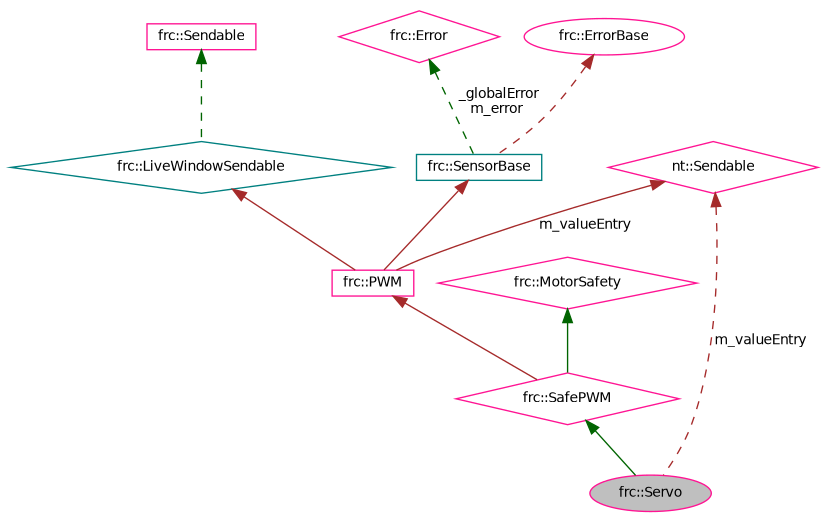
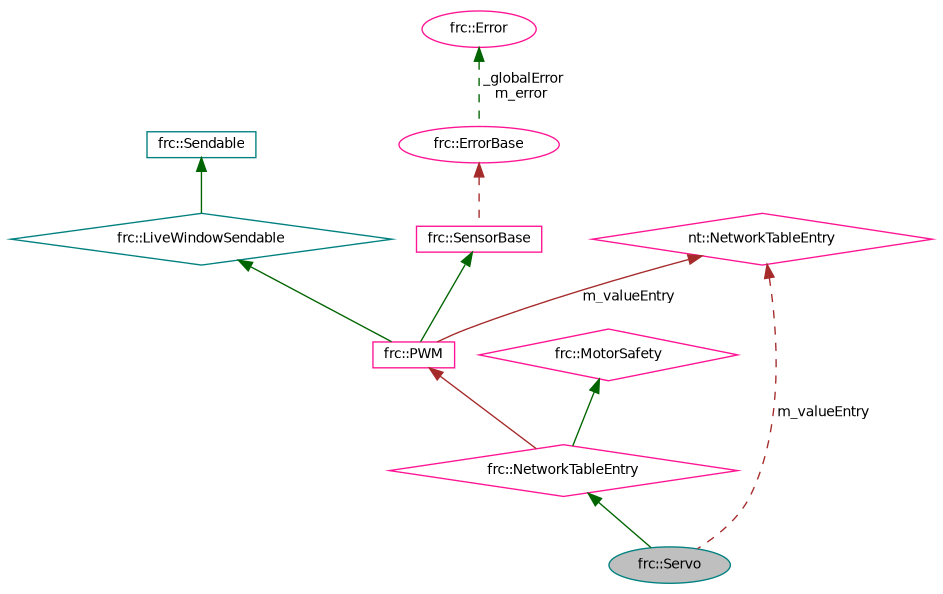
(201, 37) -> (201, 145)
(419, 37) -> (479, 29)
(201, 102) -> (201, 192)
(454, 113) -> (479, 94)
(479, 167) -> (479, 239)
(713, 167) -> (762, 239)
(421, 230) -> (443, 303)
(300, 233) -> (321, 304)
(568, 399) -> (564, 471)
(651, 493) -> (670, 565)
